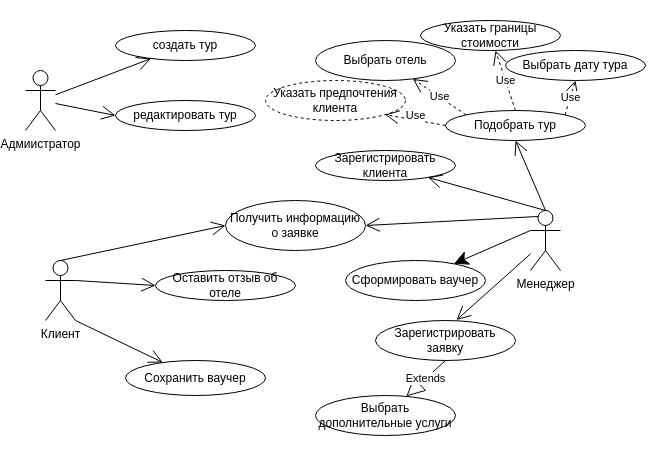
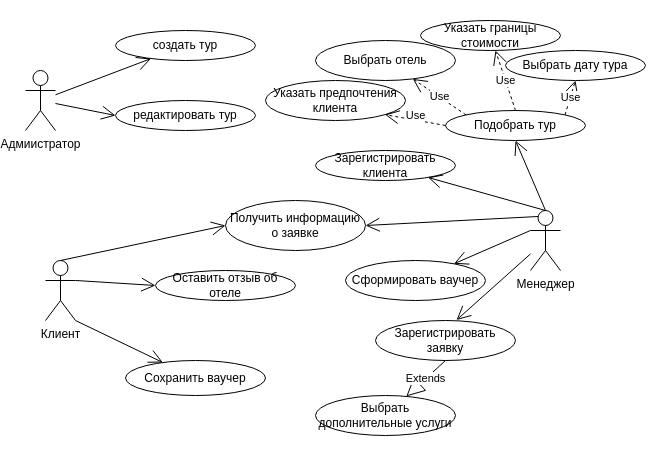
(336, 101) -> (336, 101)
(466, 259) -> (462, 260)
